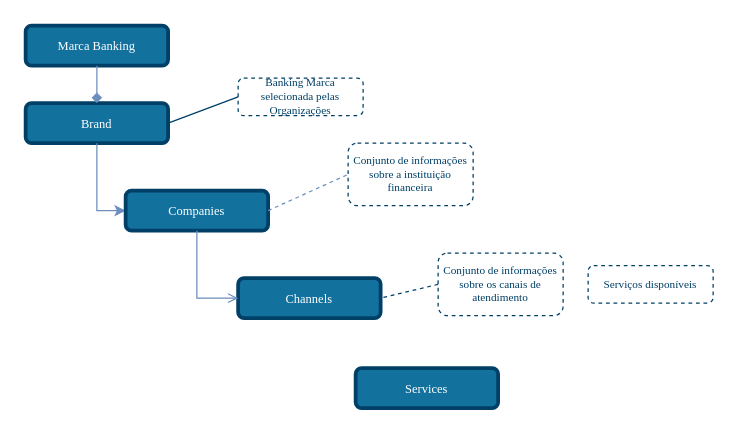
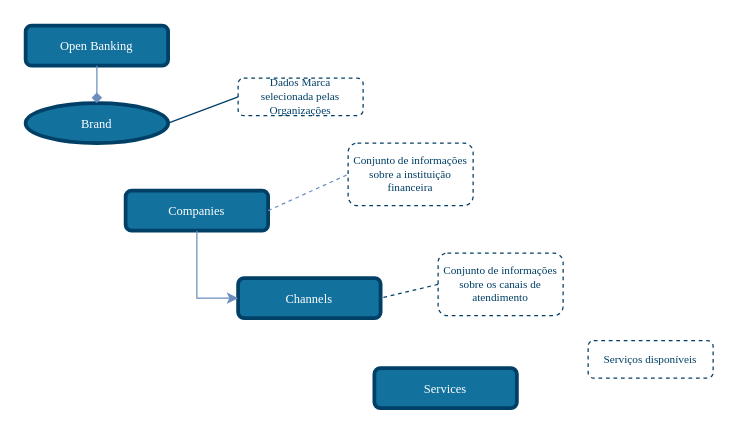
(97, 46) -> (97, 46)
(301, 97) -> (301, 97)
(97, 123) -> (97, 123)
(97, 186) -> none
(651, 284) -> (651, 359)
(230, 298) -> (228, 298)
(427, 388) -> (446, 388)
